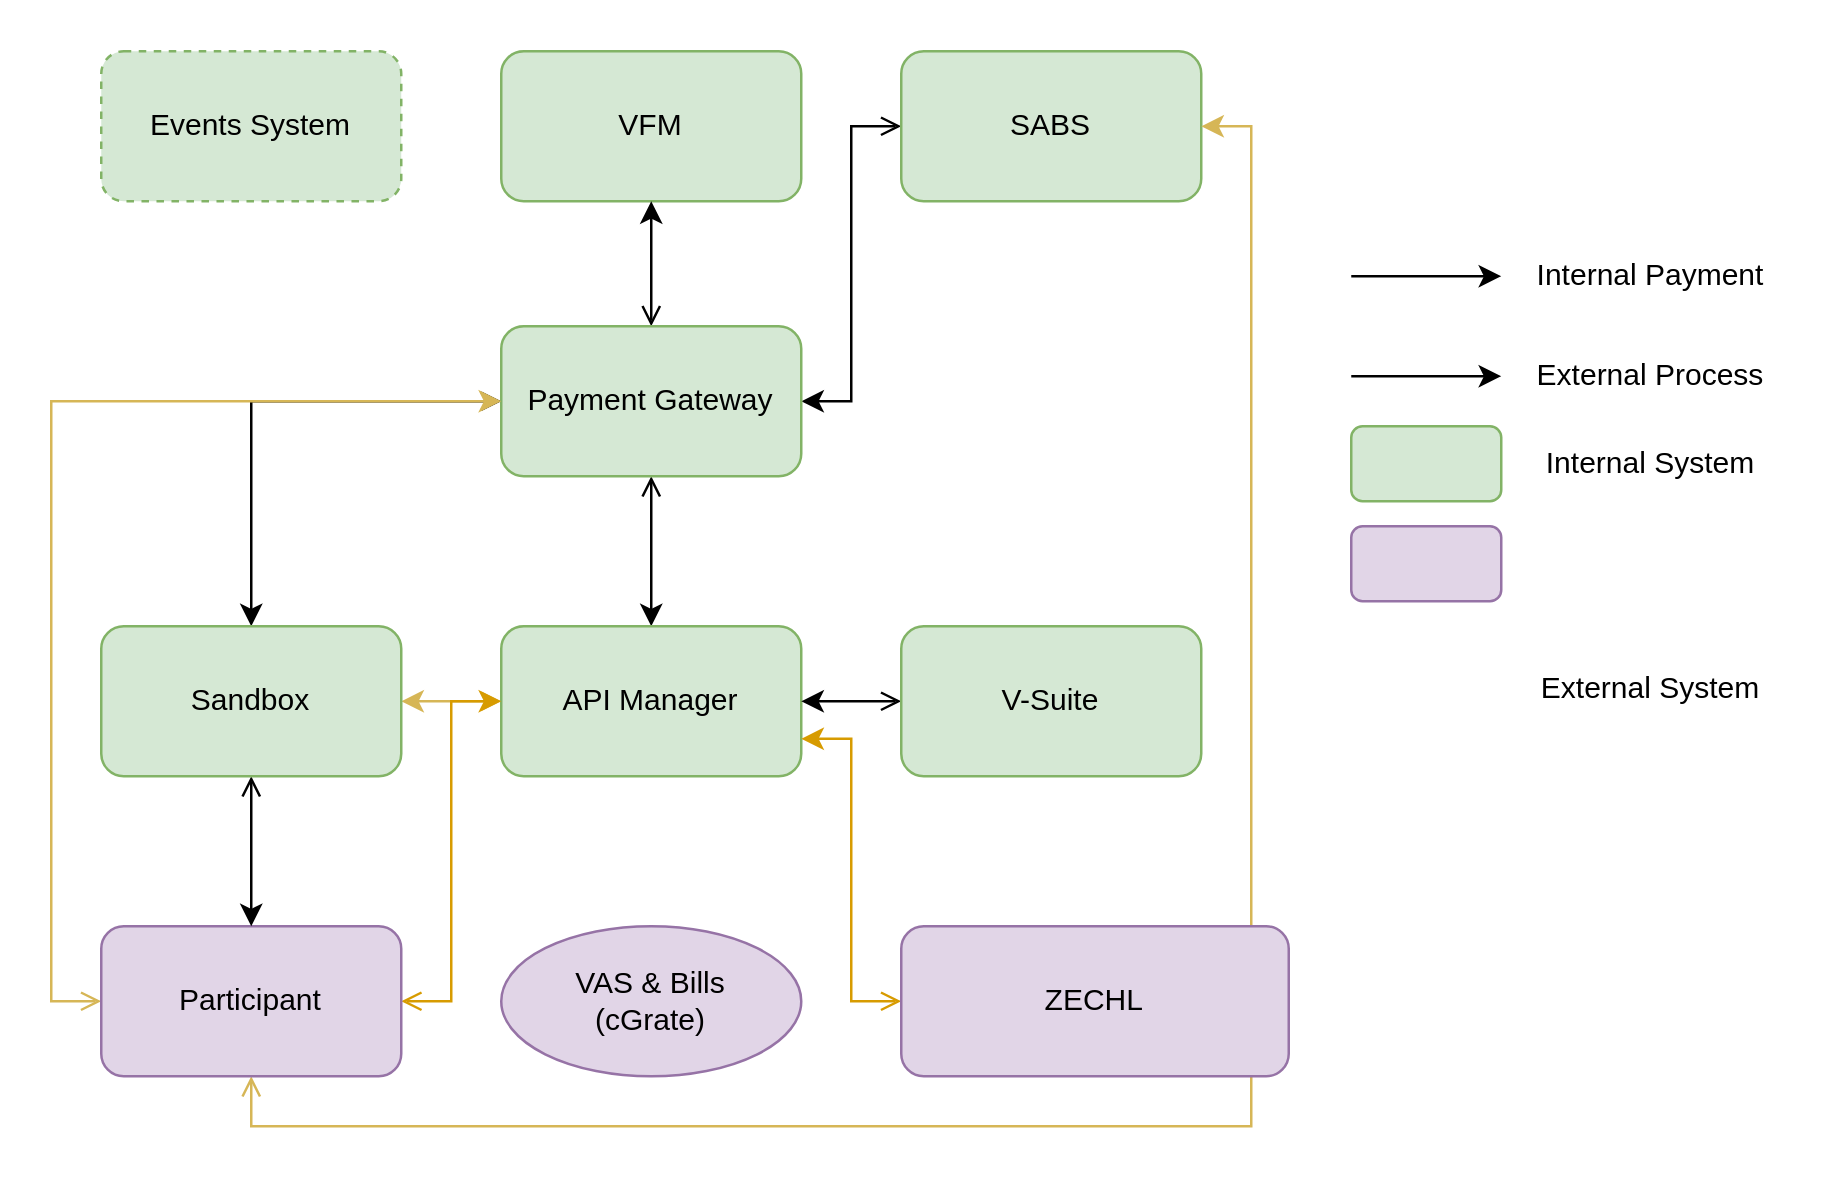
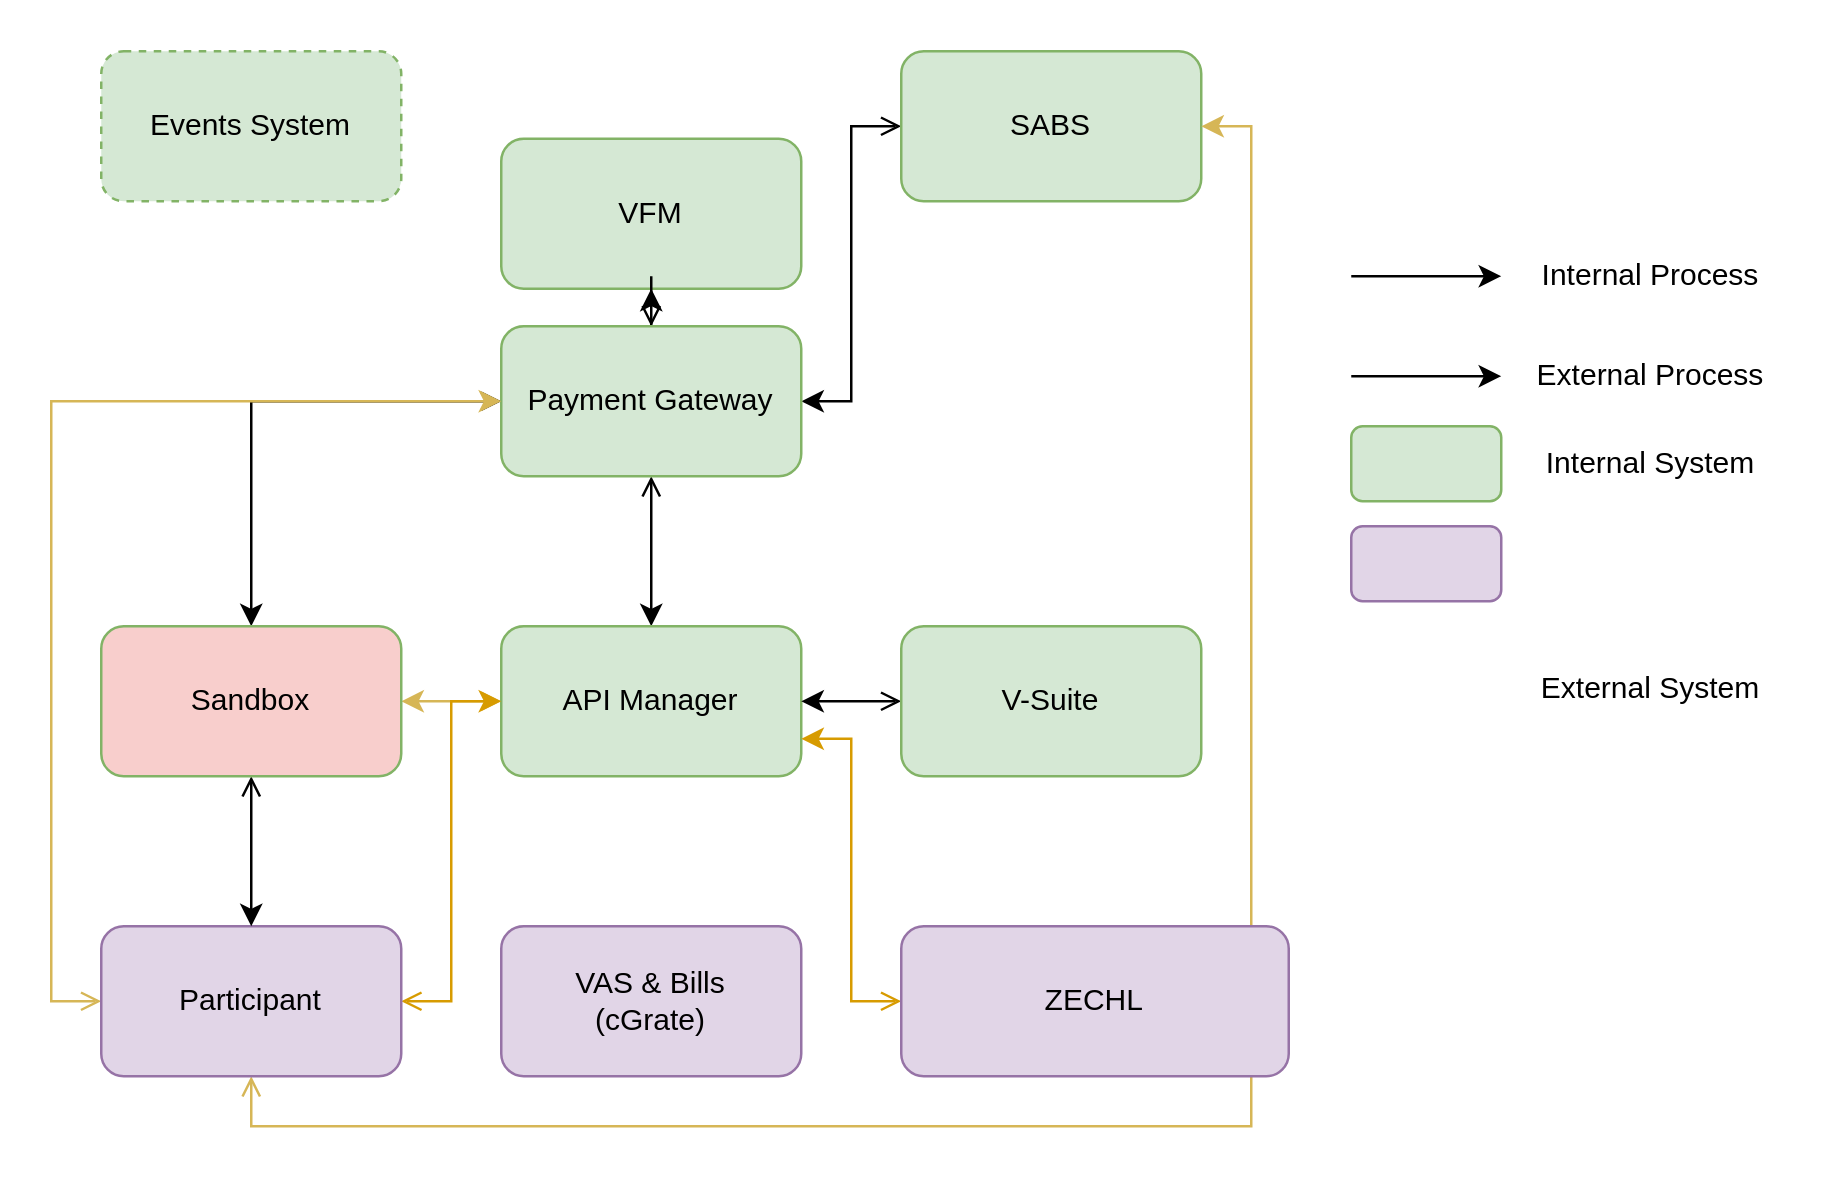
(651, 126) -> (651, 214)
(1651, 276) -> (1651, 276)
(251, 701) -> (251, 701)
(651, 1001) -> (651, 1001)
